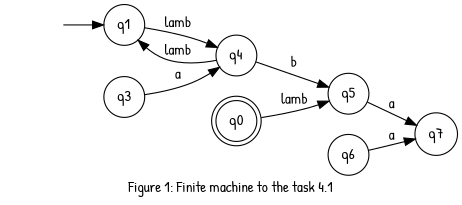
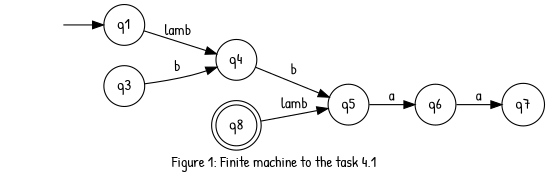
(180, 62) -> none
(178, 75) -> (178, 67)
(387, 111) -> (387, 105)
(236, 121) -> (236, 125)
